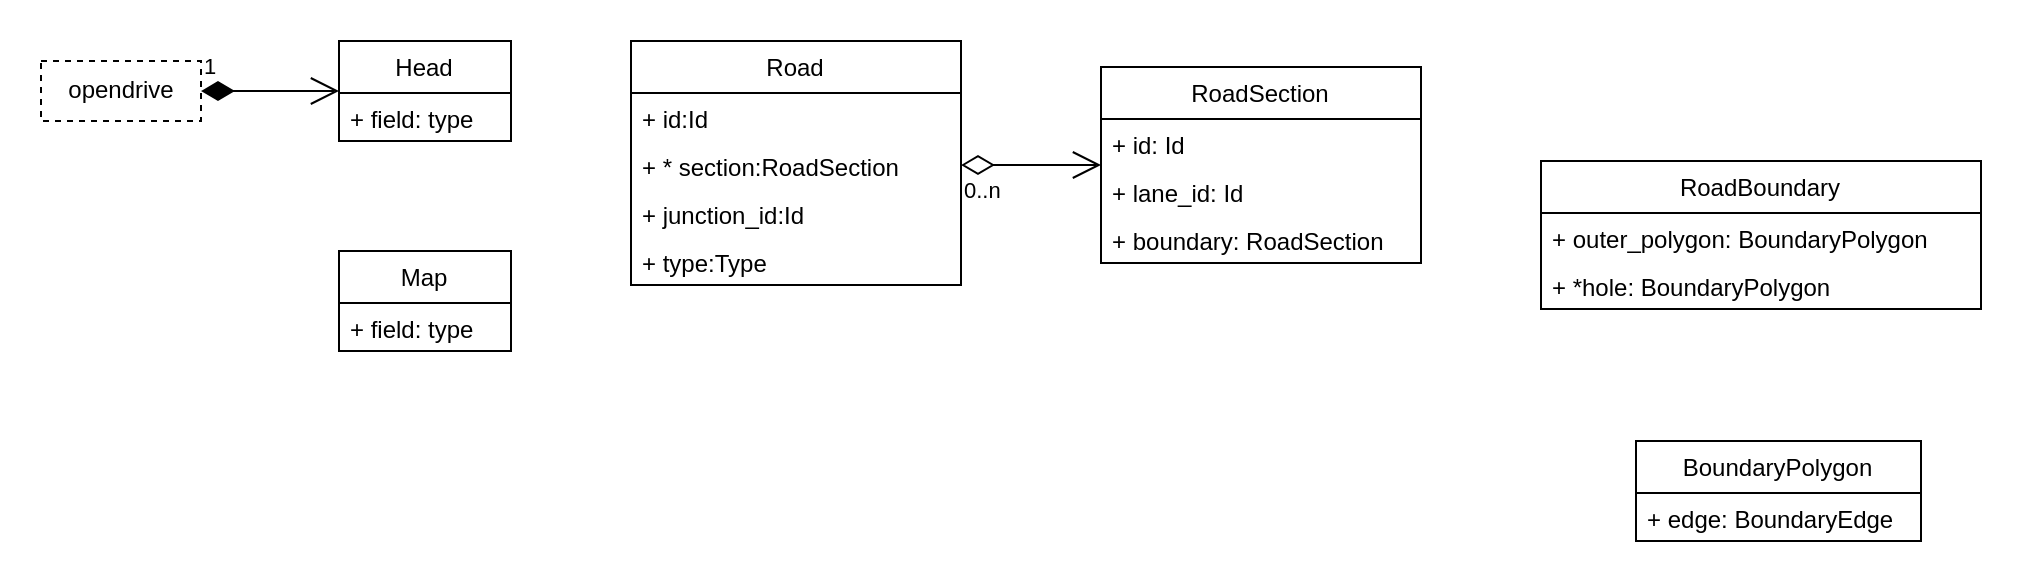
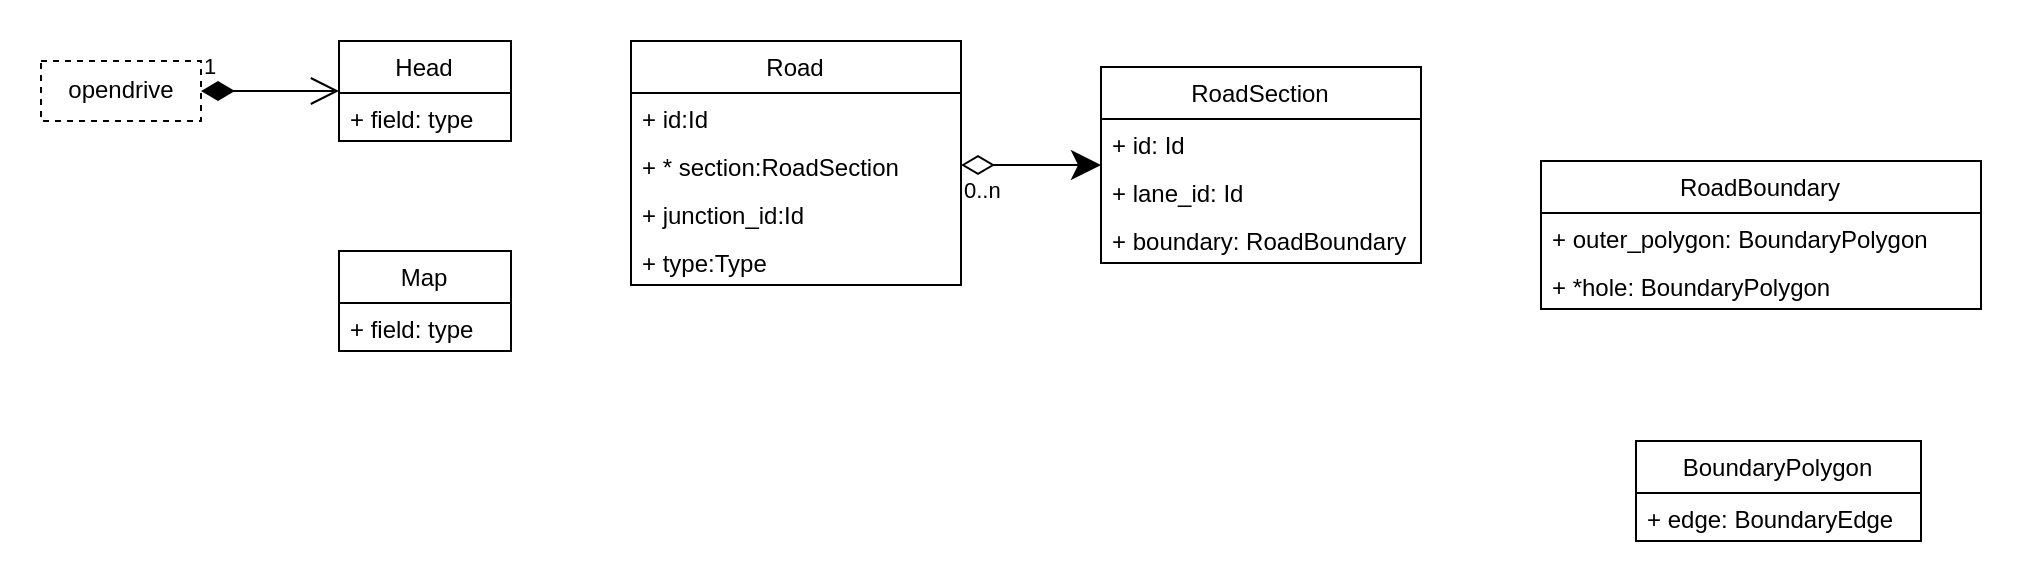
(1084, 165) -> (1077, 165)
(1254, 242) -> (1264, 242)
